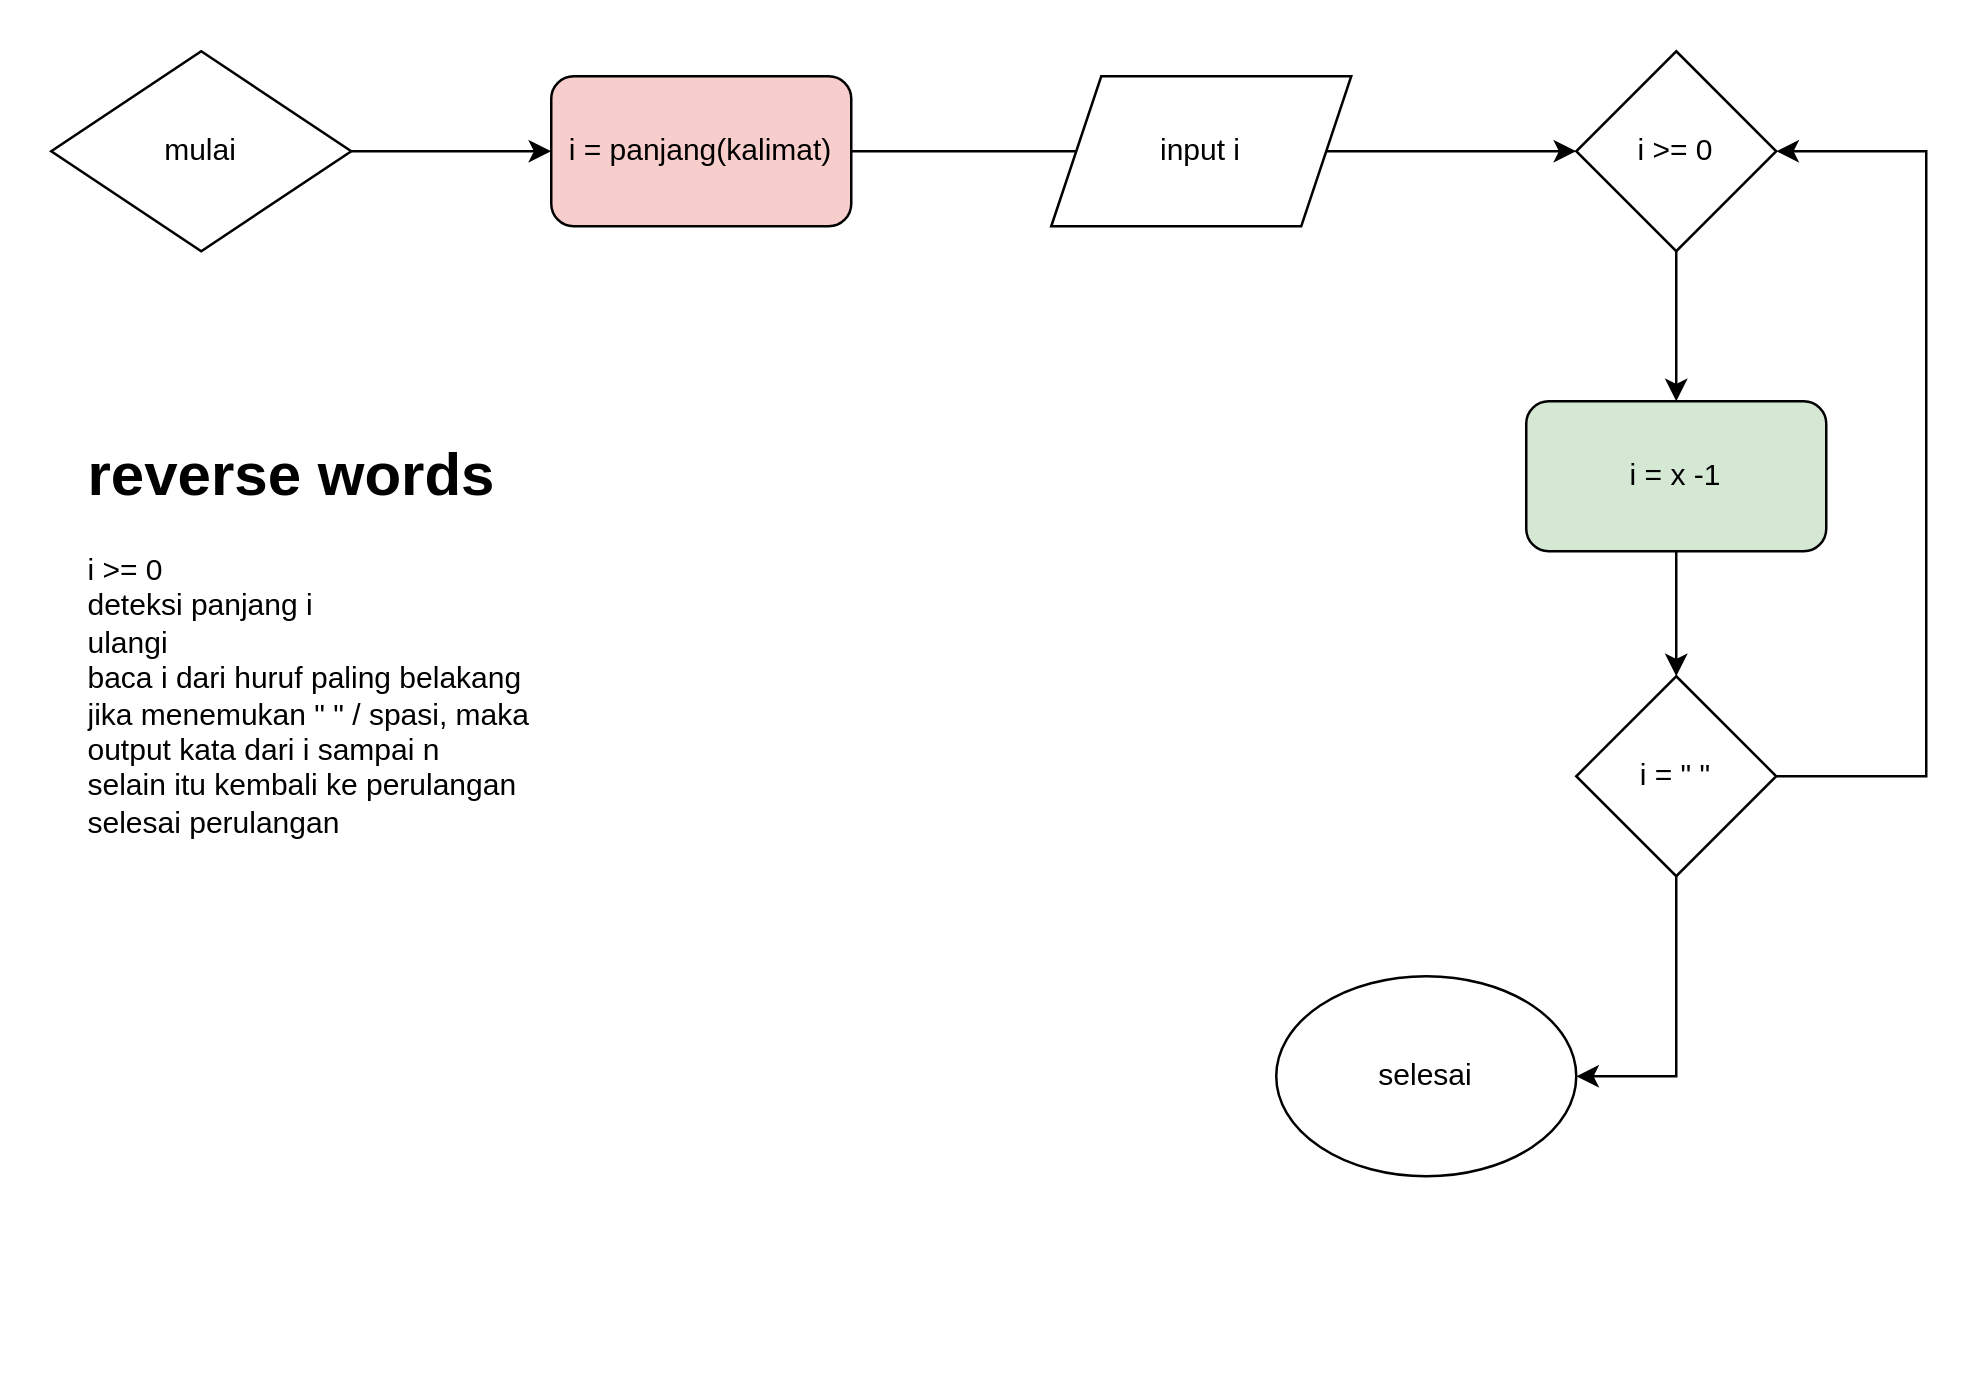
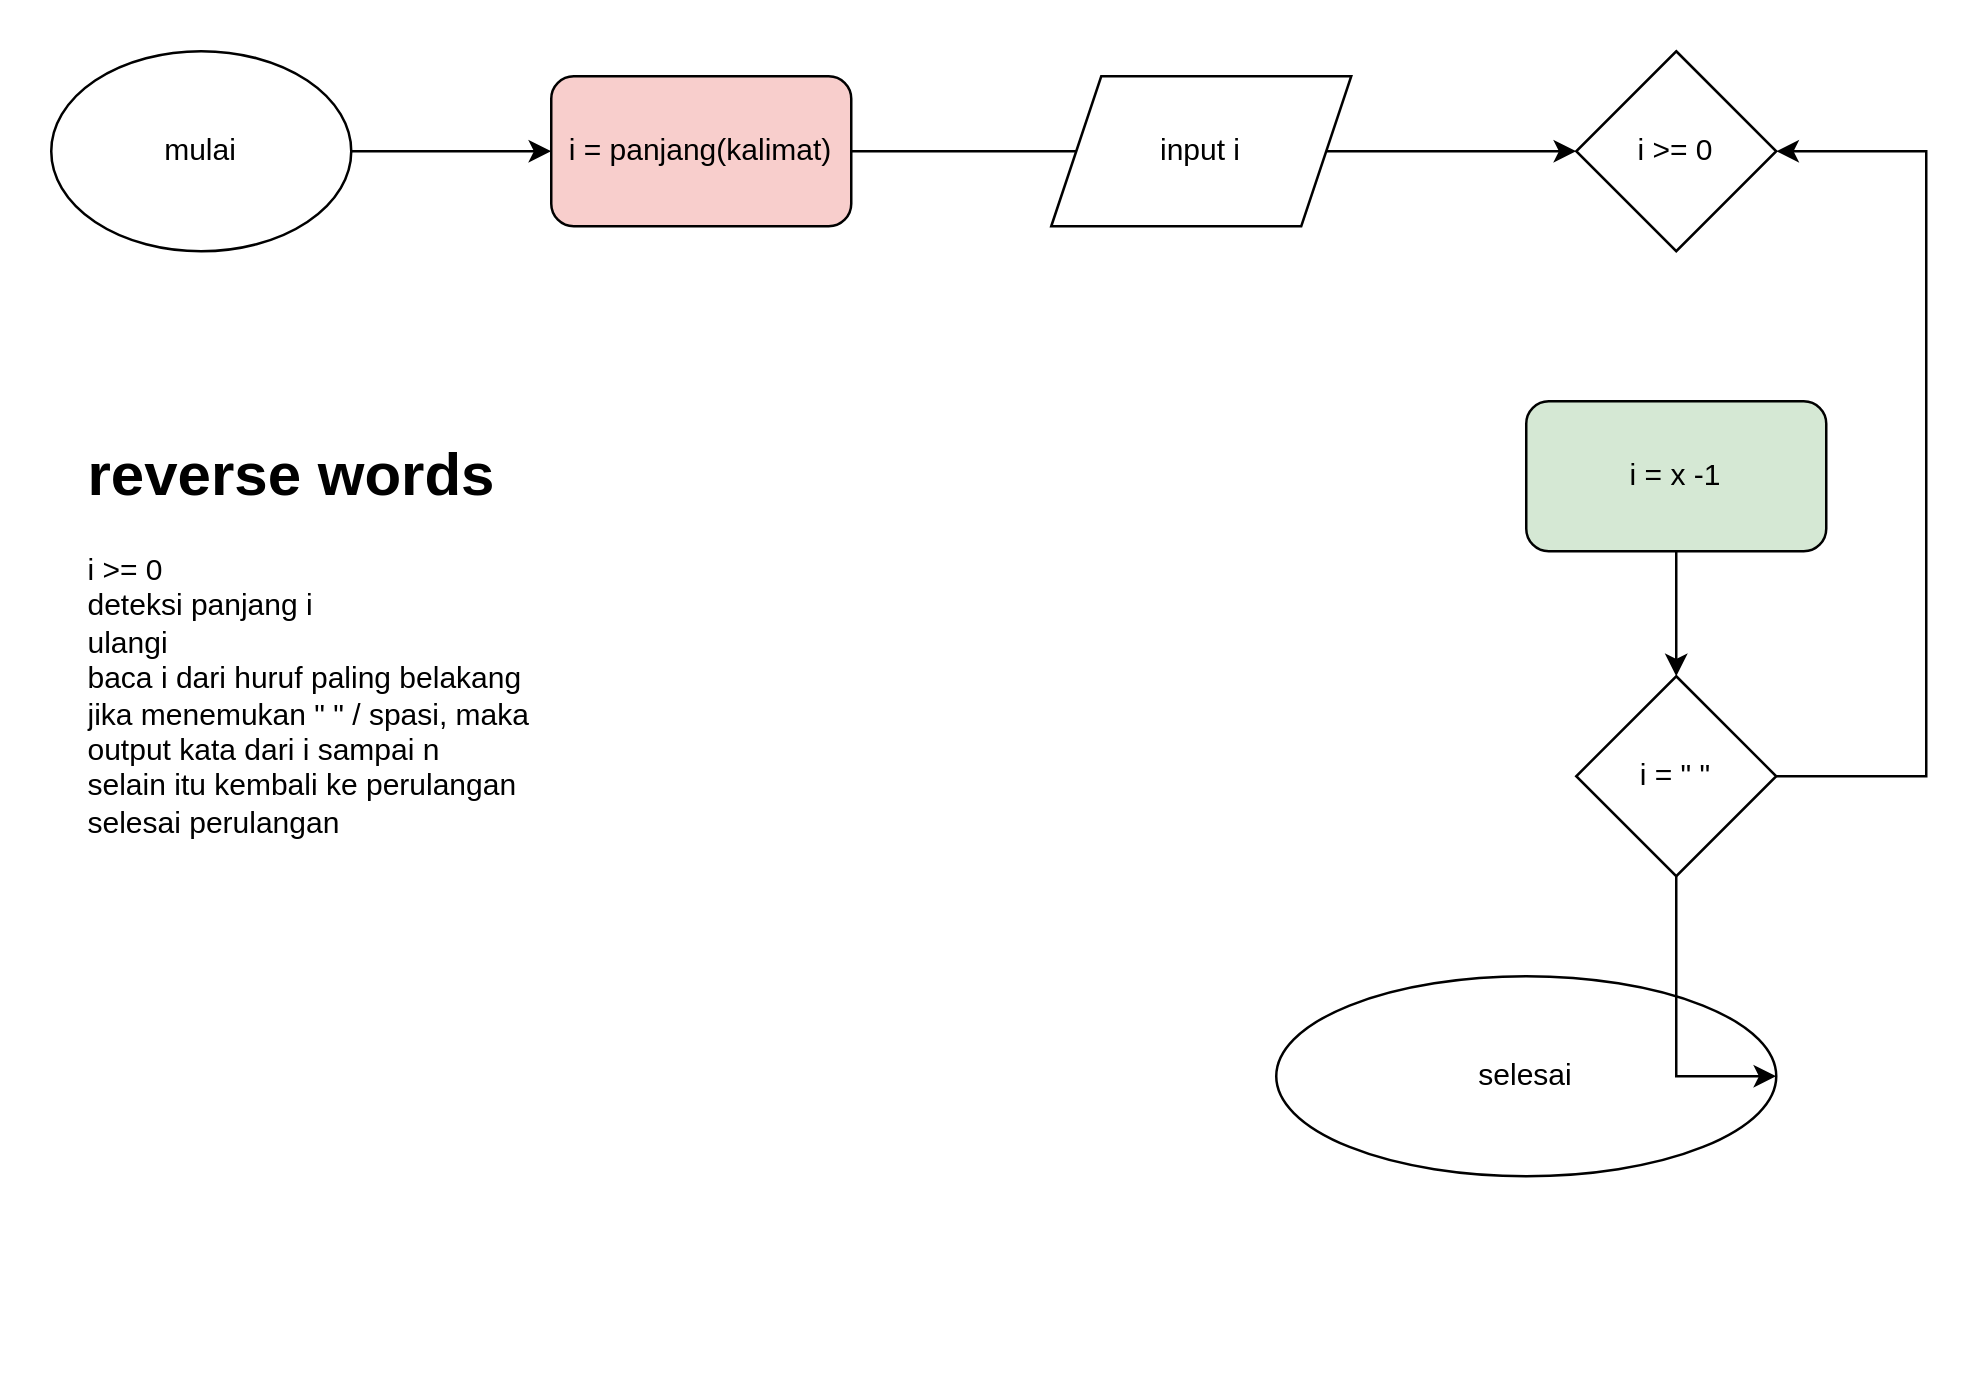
(201, 151) -> (201, 151)
(1676, 318) -> none
(1426, 1076) -> (1526, 1076)
